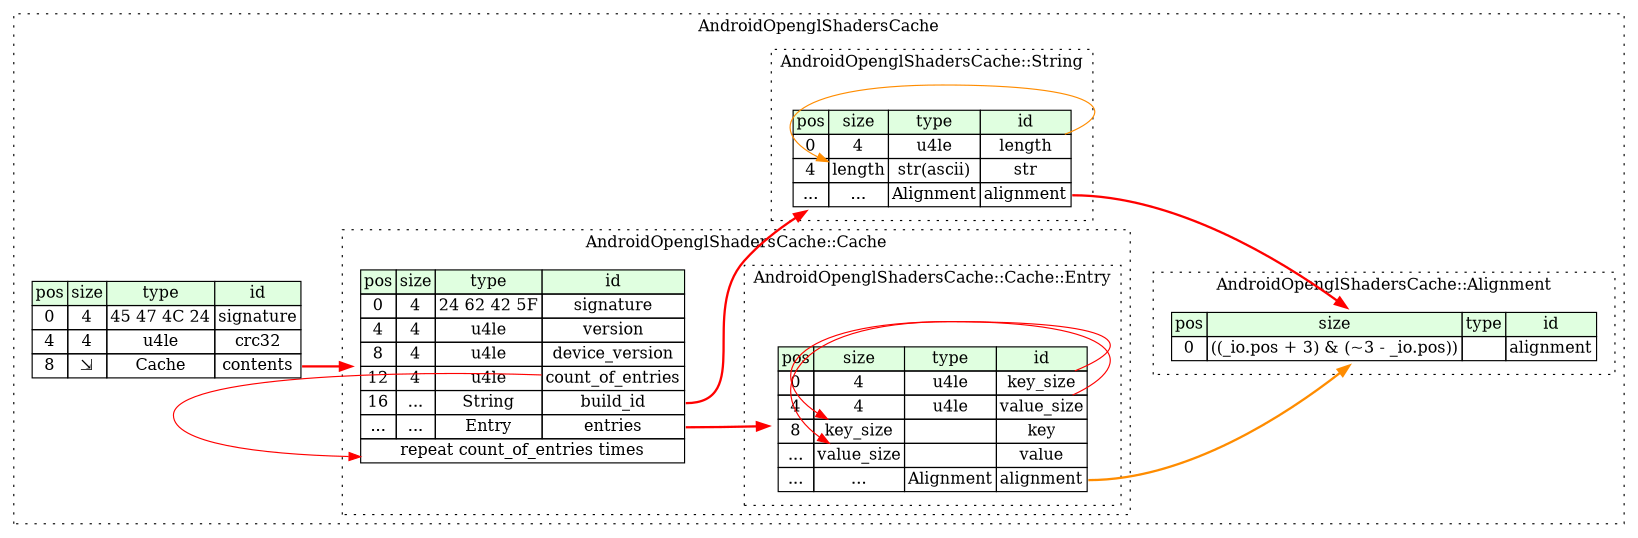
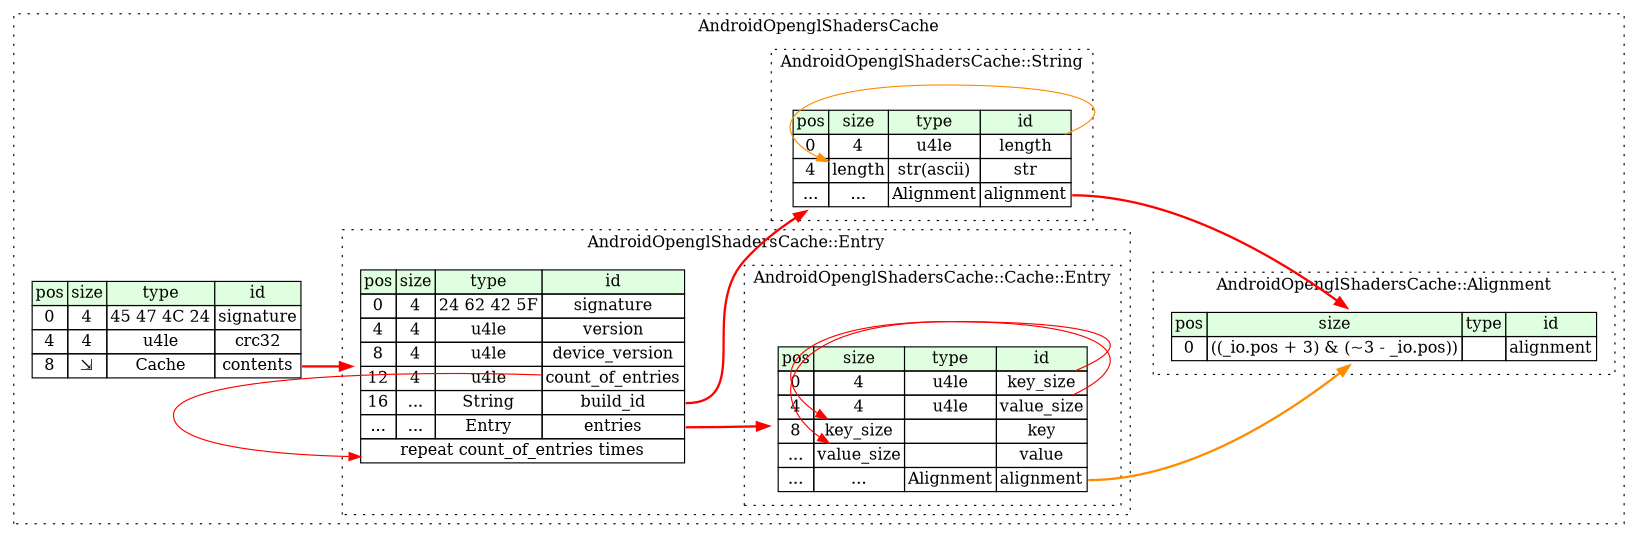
(736, 243) -> (736, 243)
